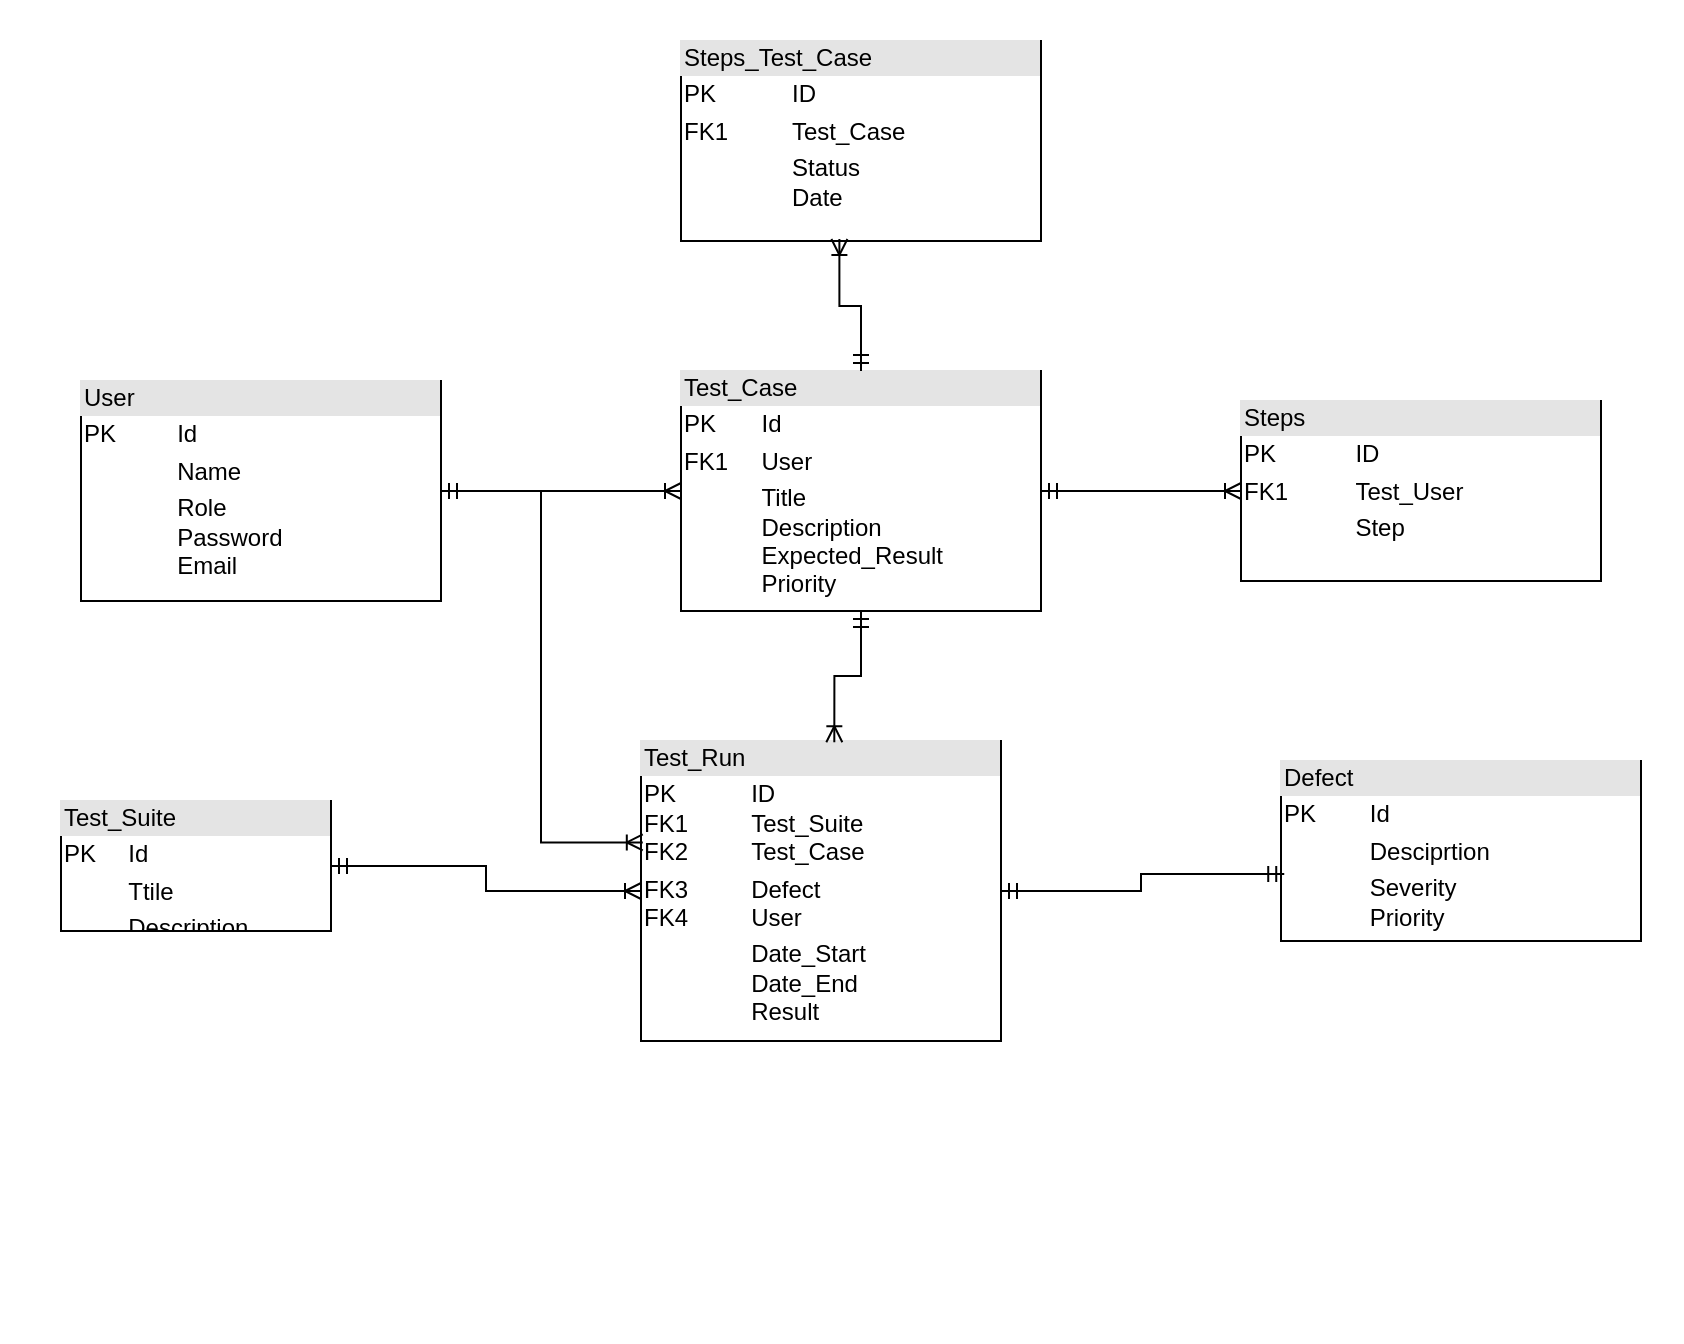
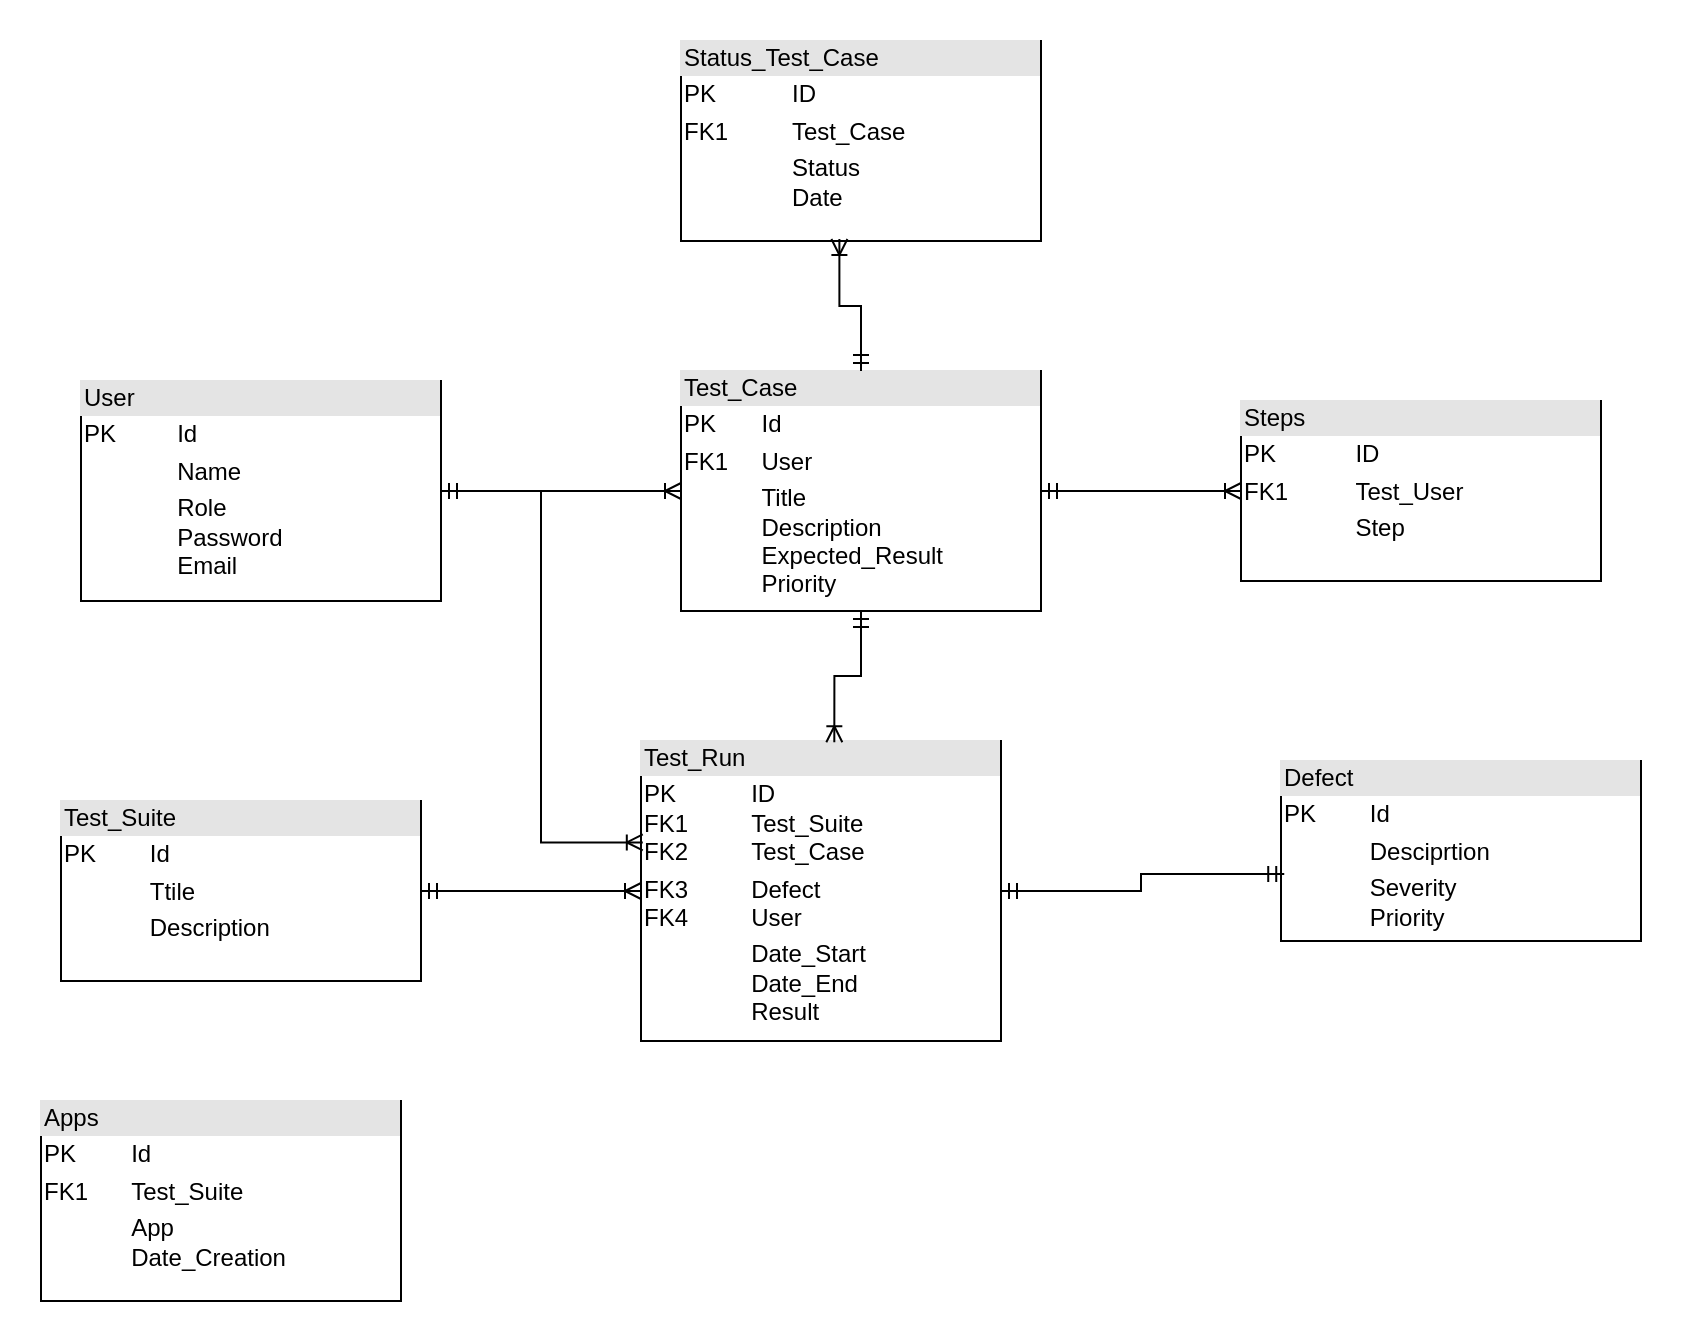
(782, 113) -> (789, 113)
(196, 866) -> (241, 891)
none -> (221, 1201)
